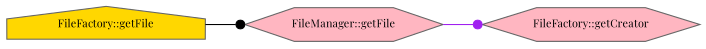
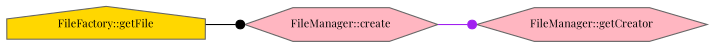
(344, 25) -> (341, 25)
(591, 25) -> (592, 25)
